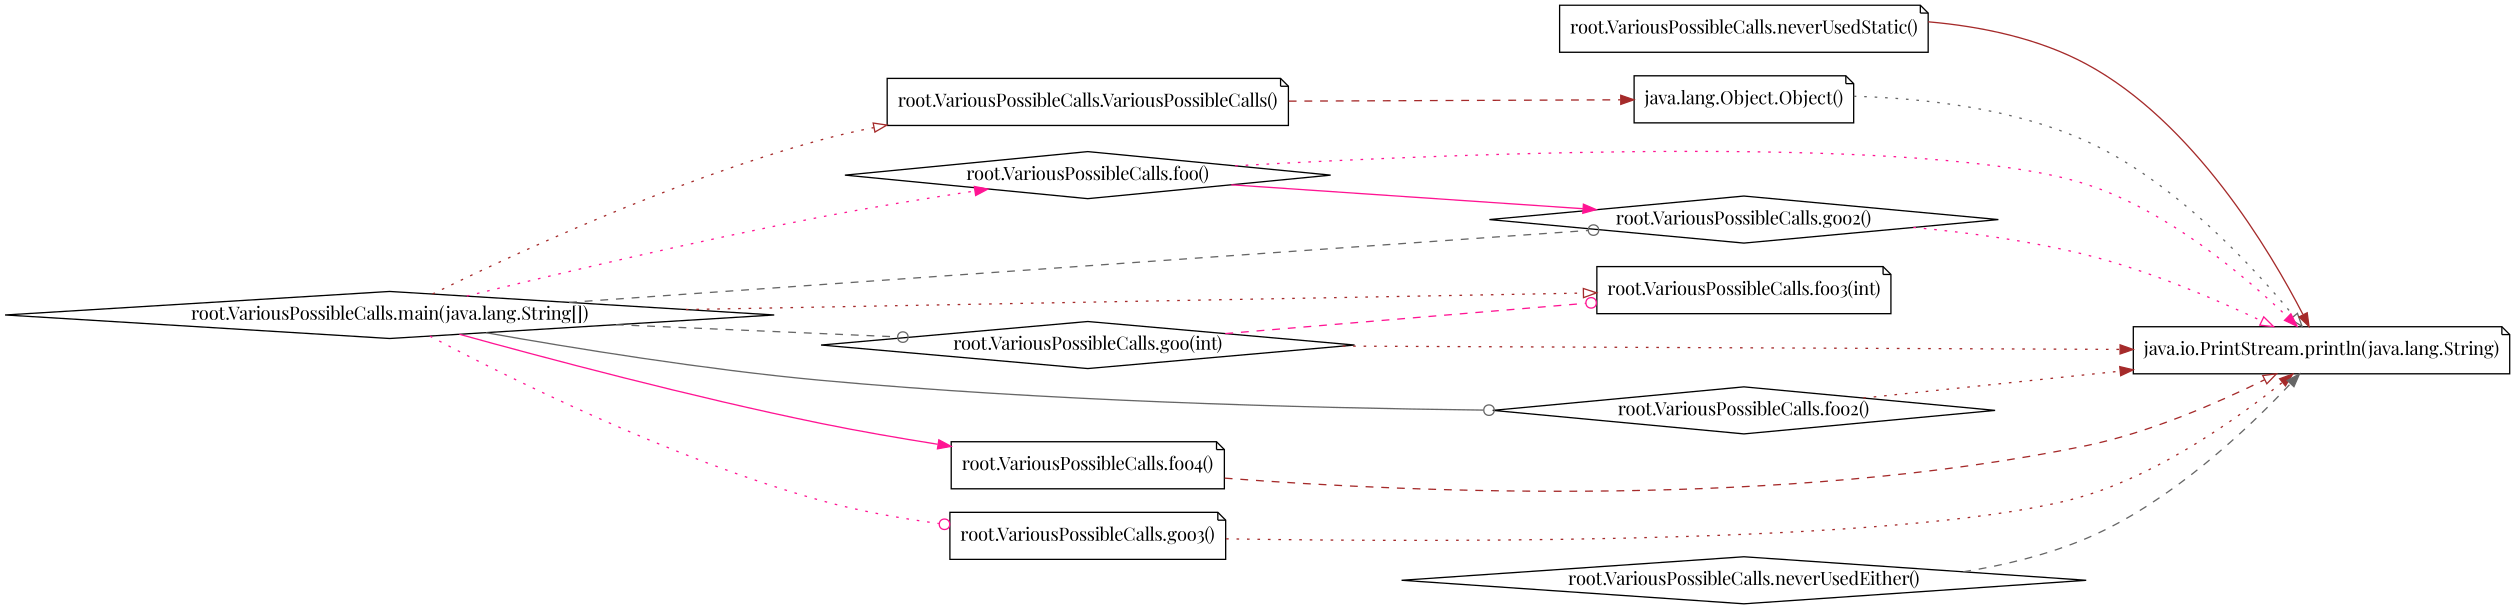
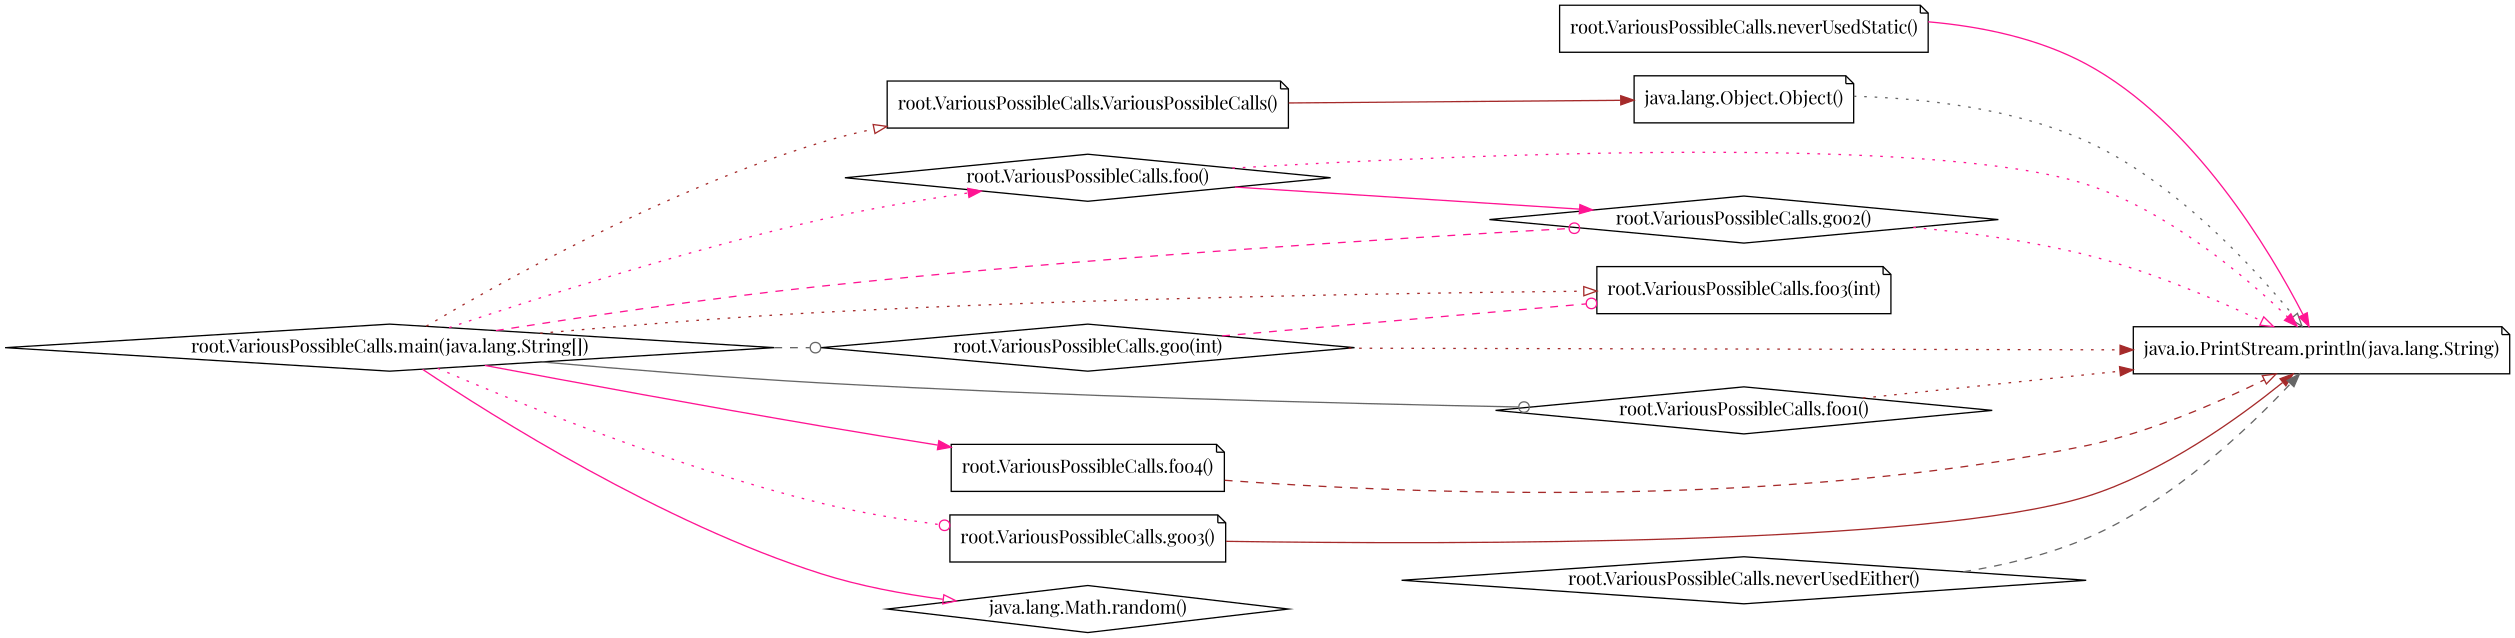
(1455, 100) -> (1455, 102)
(2155, 114) -> (2155, 114)
(1078, 266) -> (1031, 266)
(1744, 410) -> (1744, 410)
(1771, 533) -> (1772, 535)
none -> (1088, 609)
